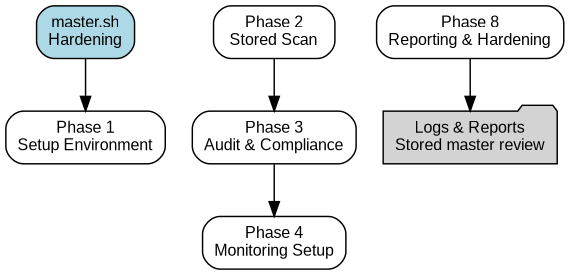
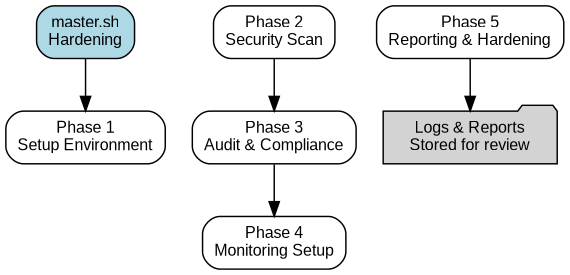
(274, 32) -> (274, 32)
(470, 32) -> (470, 32)
(470, 137) -> (470, 137)
